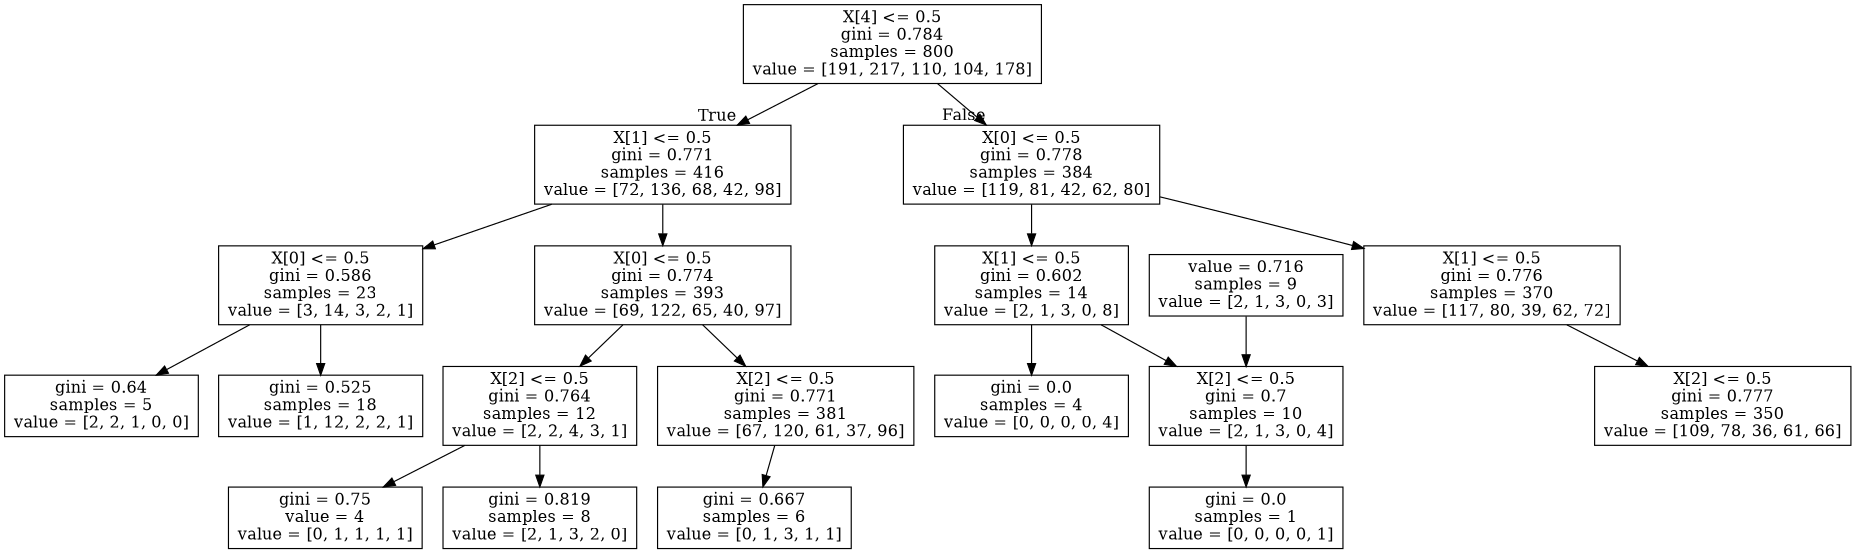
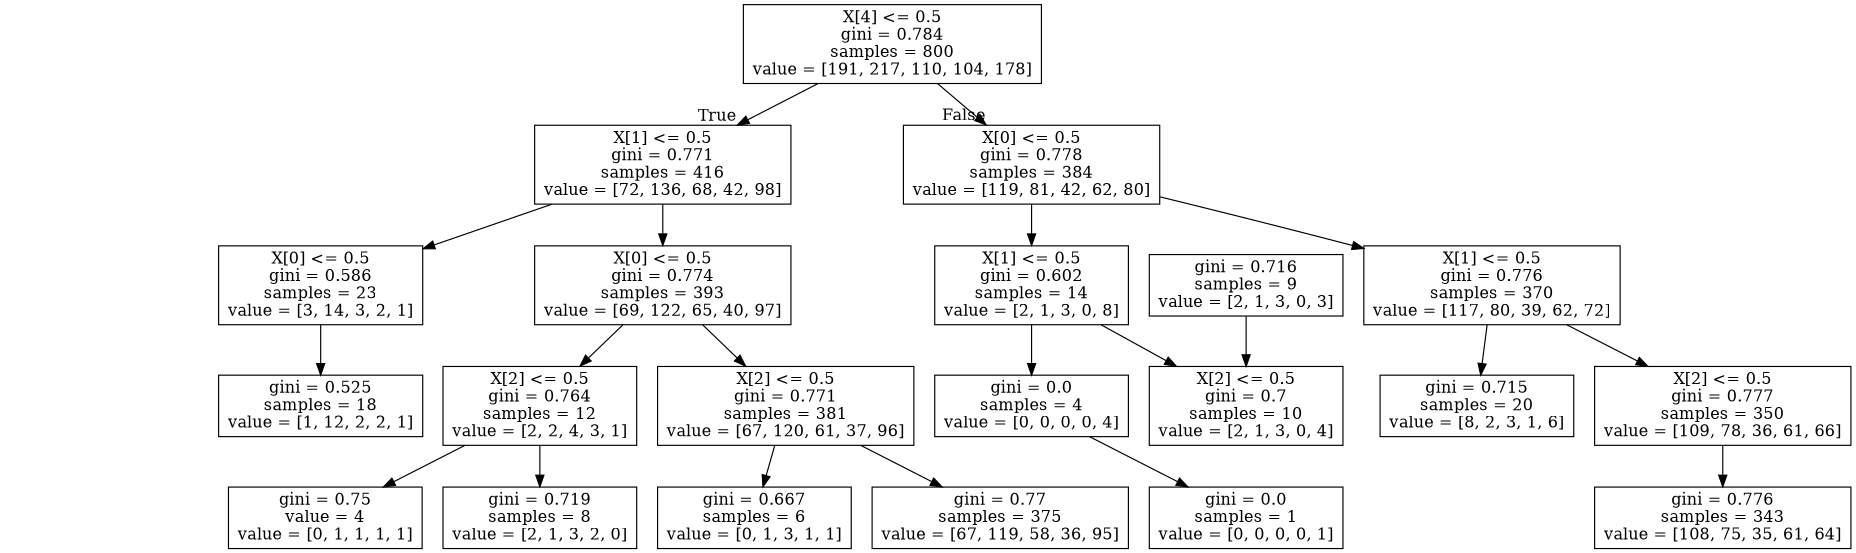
(1246, 285) -> (1246, 285)
(101, 406) -> none
none -> (1477, 406)
(1246, 460) -> (1133, 459)
(540, 518) -> (540, 518)
none -> (1000, 518)
none -> (1723, 518)
